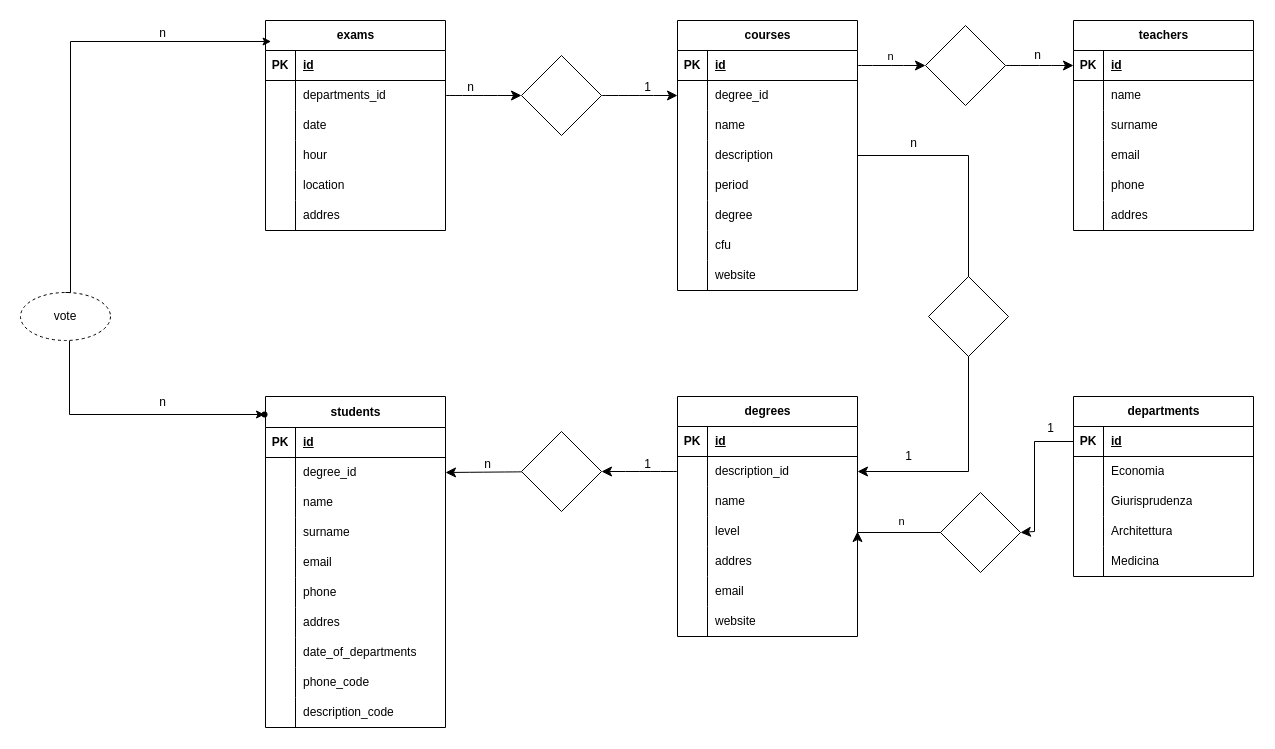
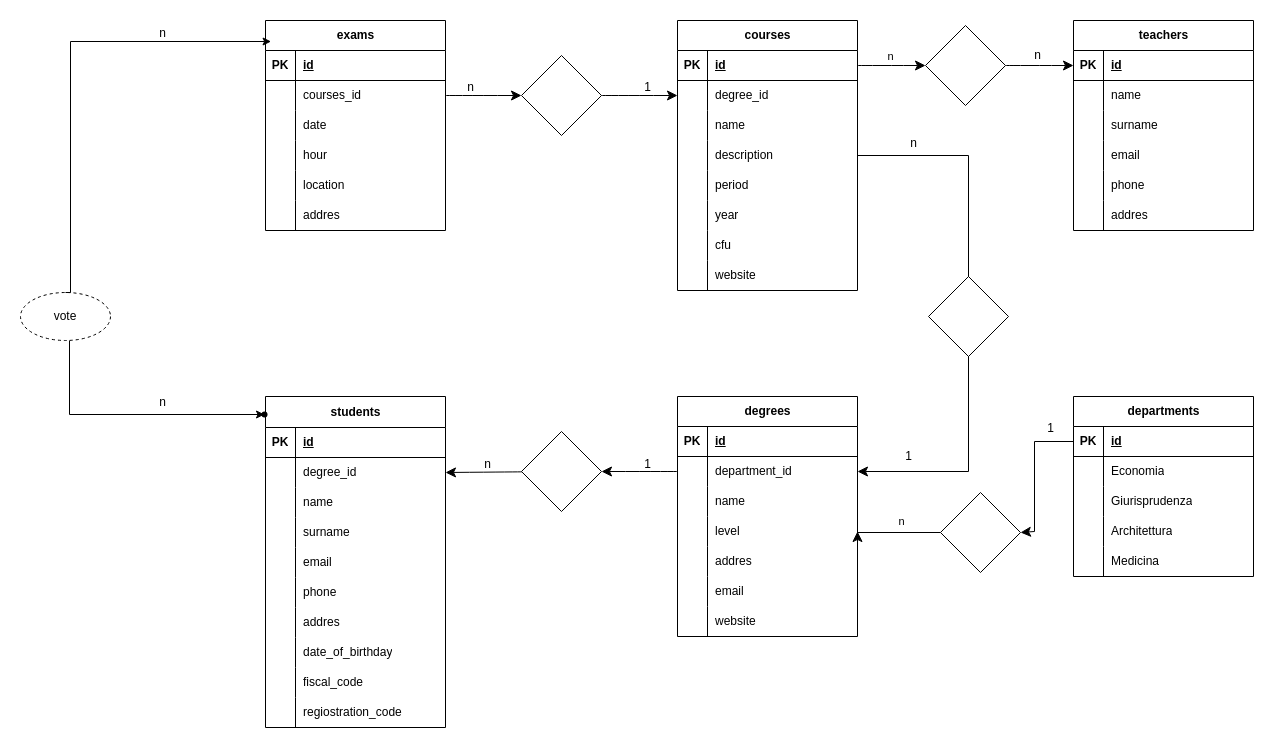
(349, 96) -> (336, 96)
(736, 216) -> (729, 216)
(758, 472) -> (758, 472)
(367, 653) -> (356, 653)
(337, 683) -> (337, 683)
(354, 713) -> (361, 713)
